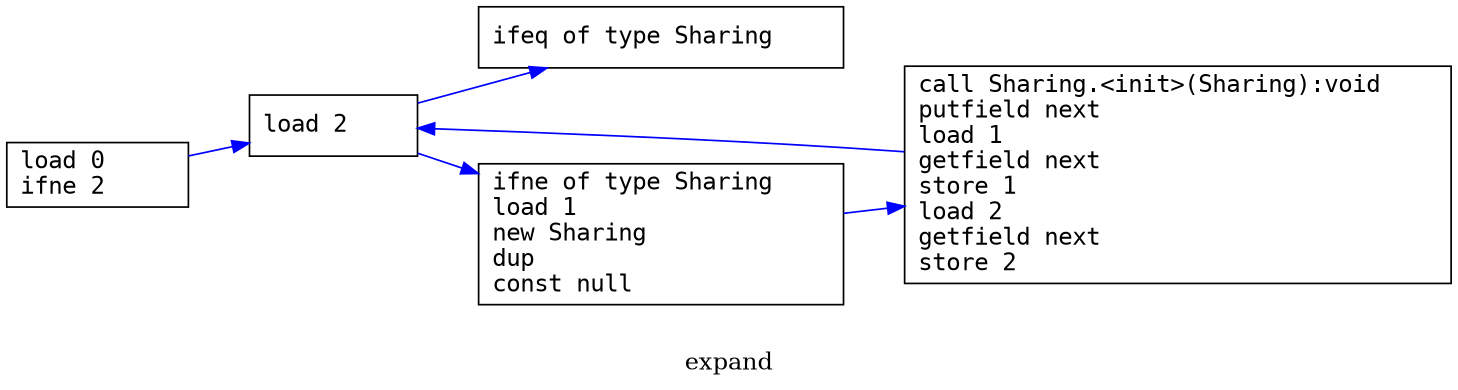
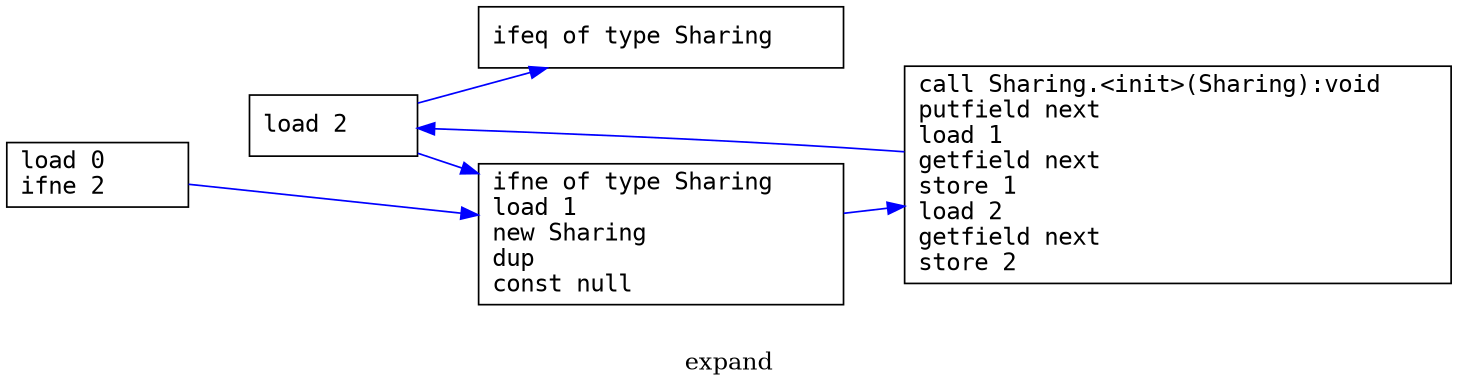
(210, 151) -> (325, 199)
